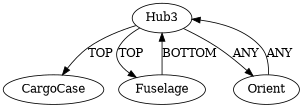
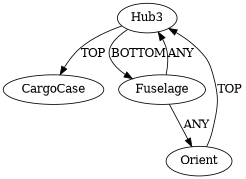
(217, 47) -> (179, 122)
(131, 54) -> (139, 54)
(190, 54) -> (181, 54)
(279, 54) -> (230, 90)
